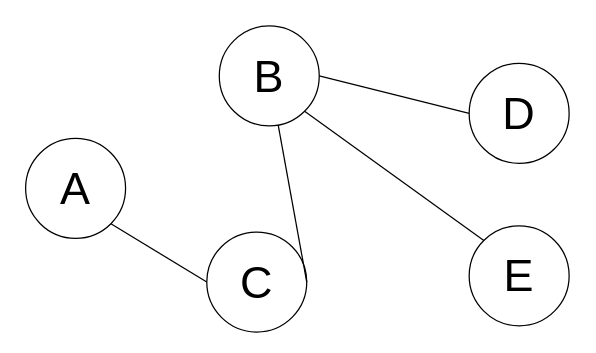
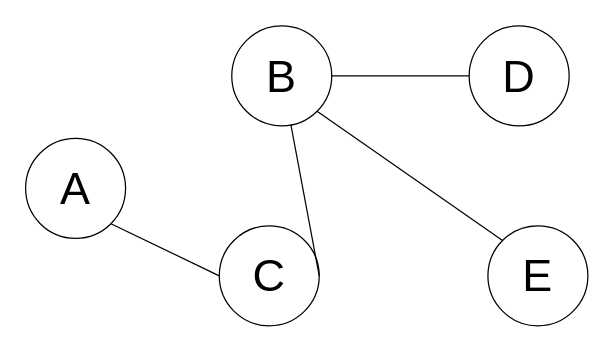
(269, 76) -> (282, 76)
(519, 113) -> (519, 76)
(519, 276) -> (538, 276)
(257, 282) -> (269, 276)
